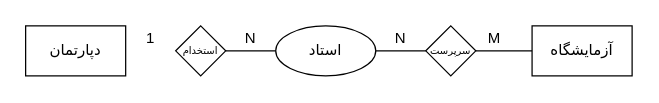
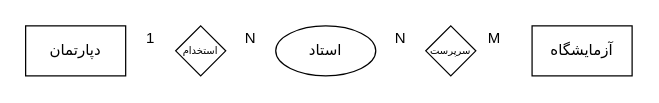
(251, 51) -> none
(401, 51) -> none
(504, 51) -> none
